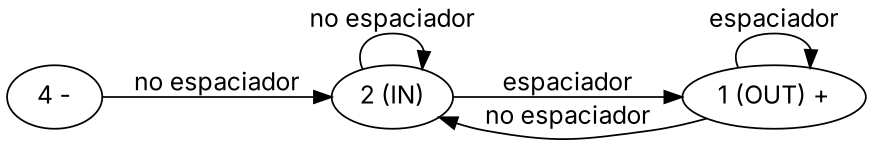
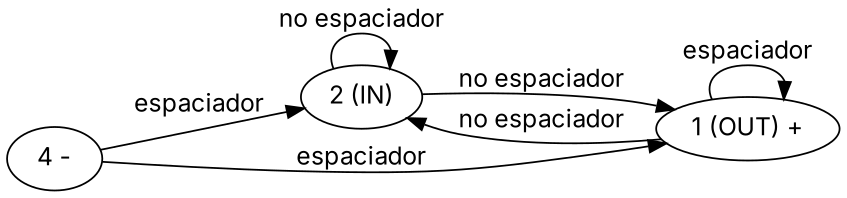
(217, 84) -> (199, 105)
(568, 84) -> (542, 80)
none -> (376, 172)
